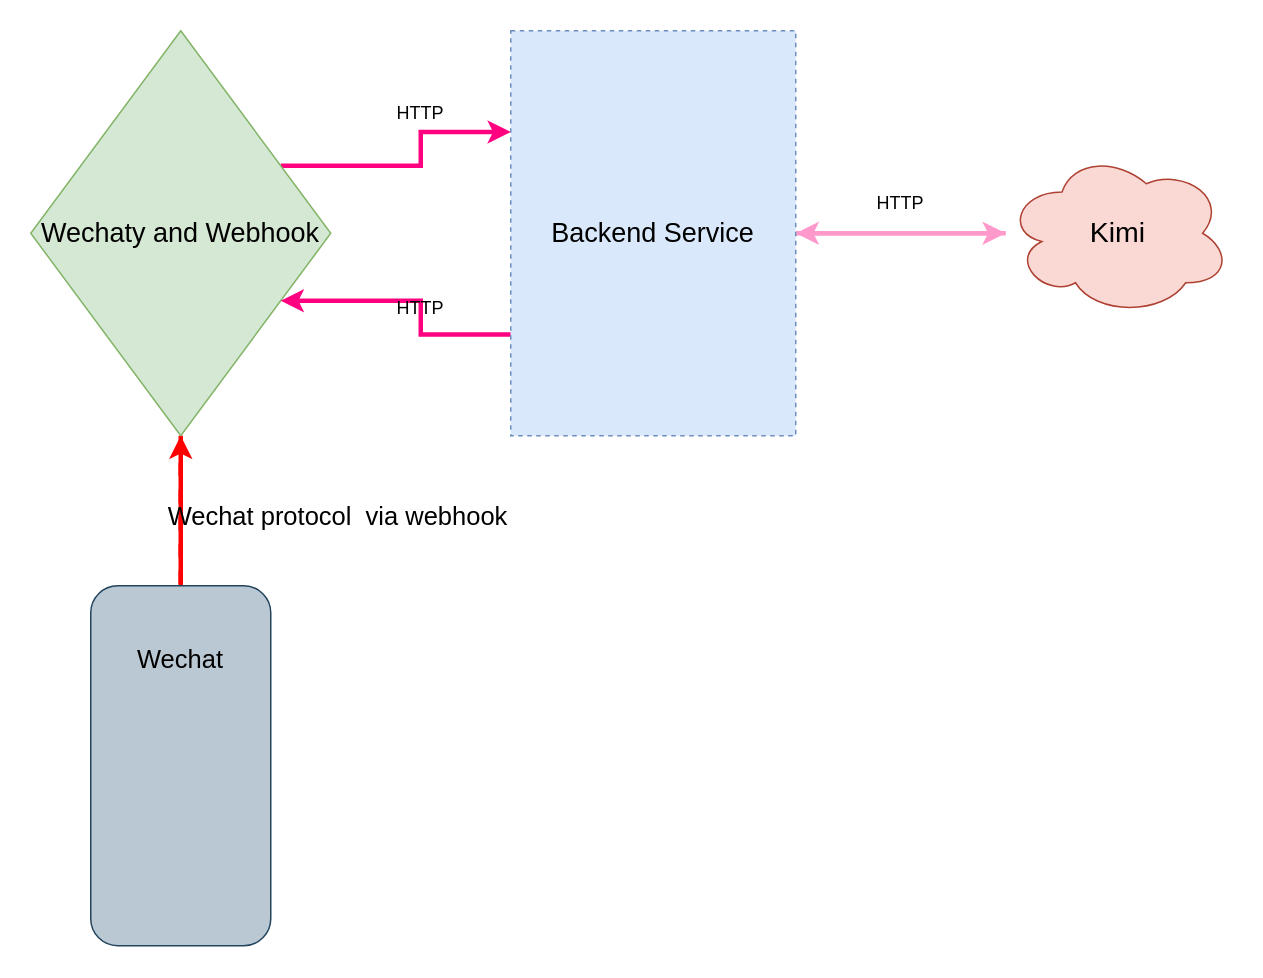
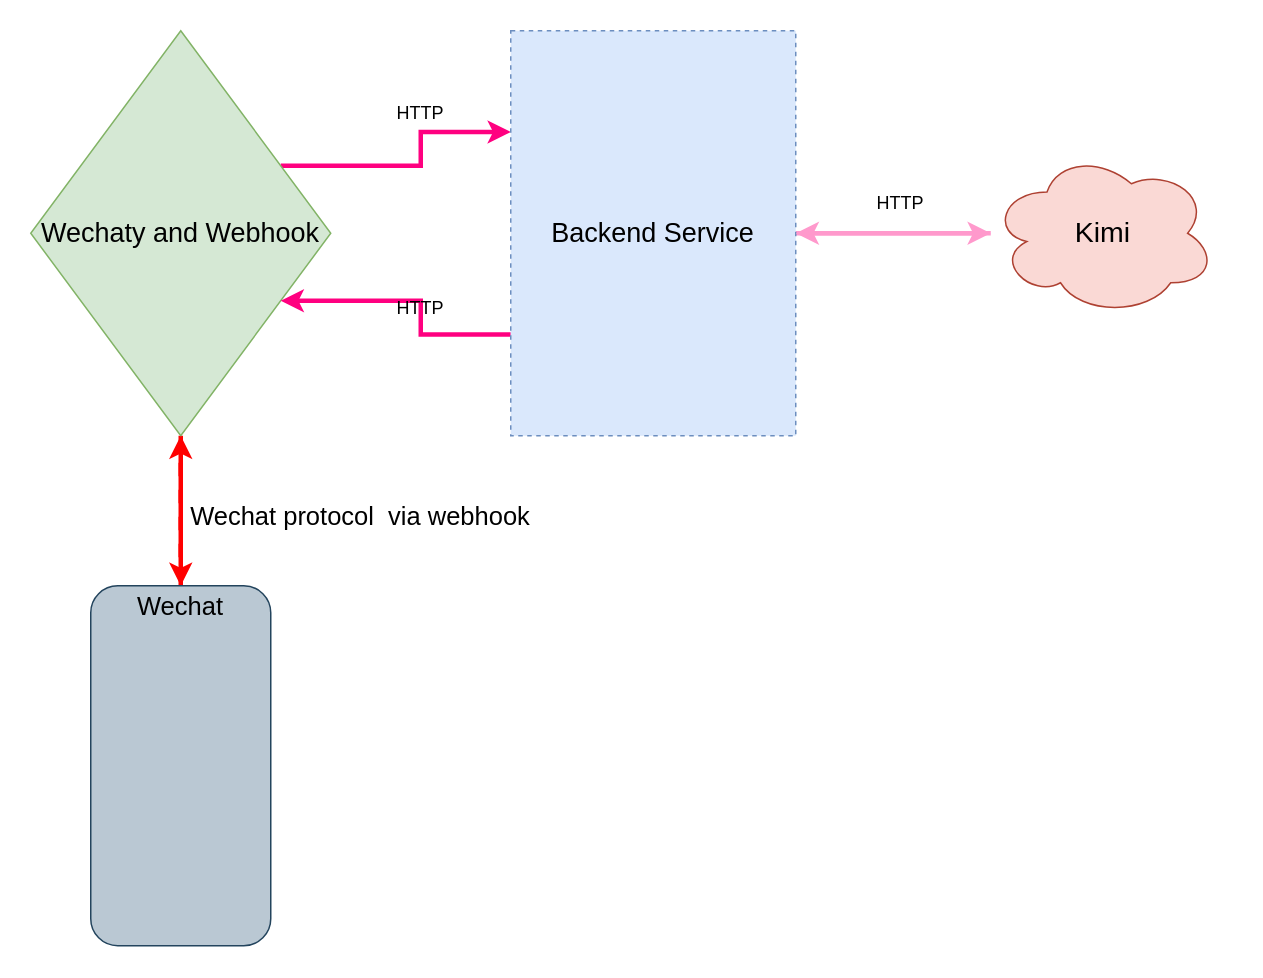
(1118, 233) -> (1103, 233)
(338, 518) -> (361, 518)
(181, 661) -> (181, 608)
